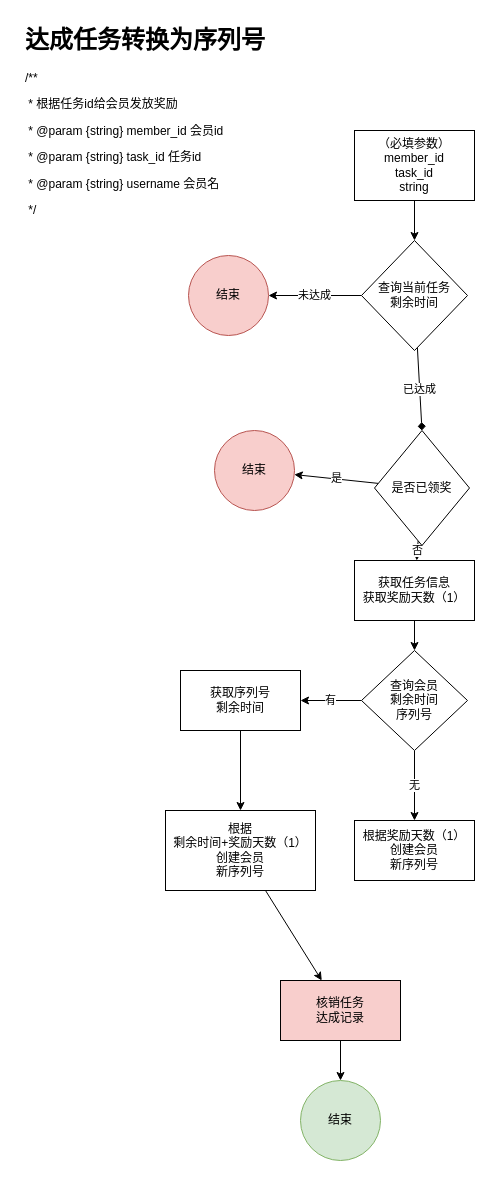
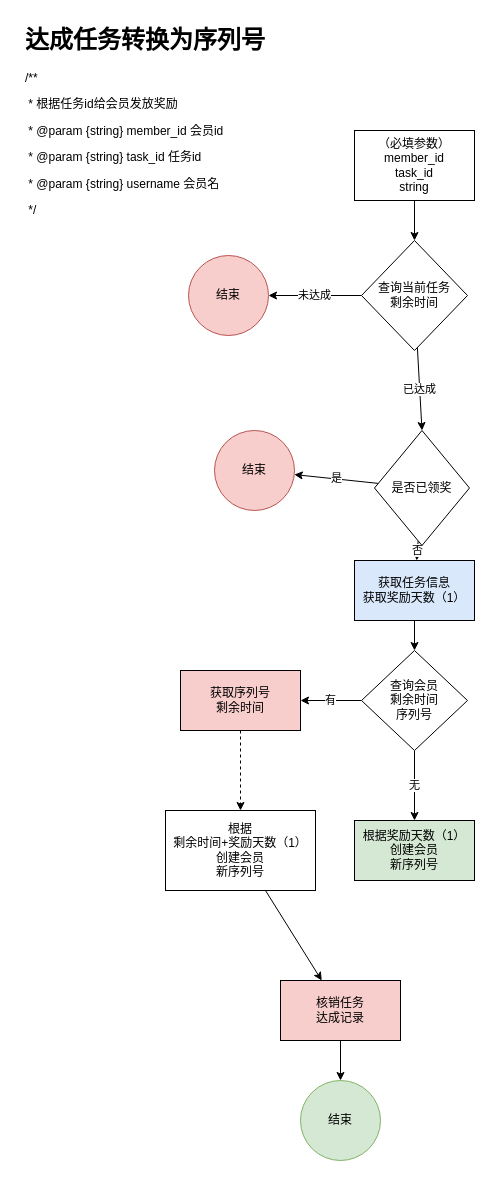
(422, 422) -> (422, 422)
(415, 591) -> (415, 591)
(241, 701) -> (241, 701)
(241, 768) -> (241, 768)
(415, 851) -> (415, 851)
